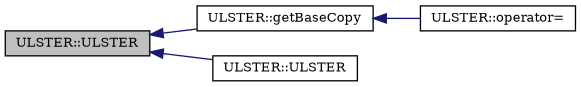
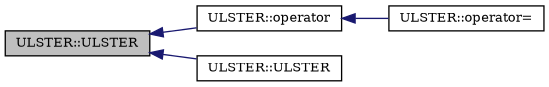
(285, 18) -> (269, 18)
